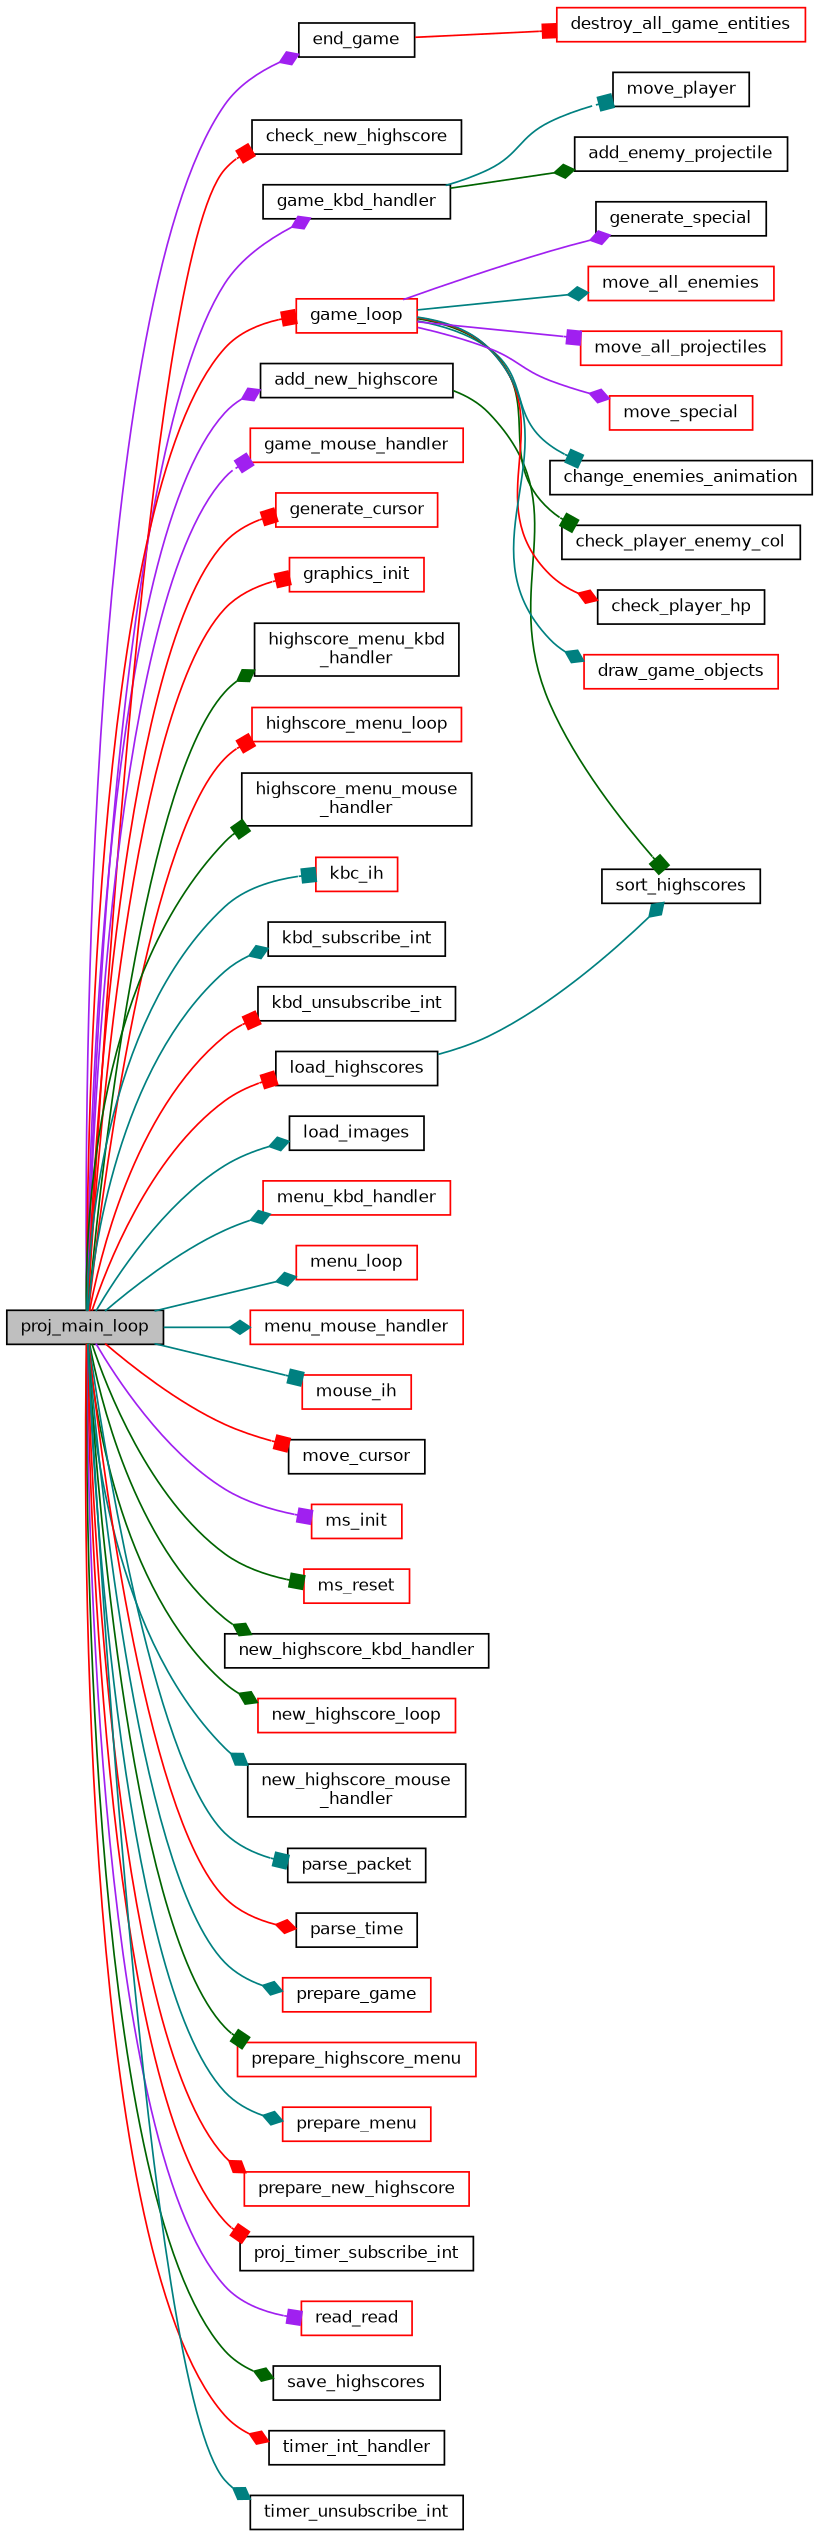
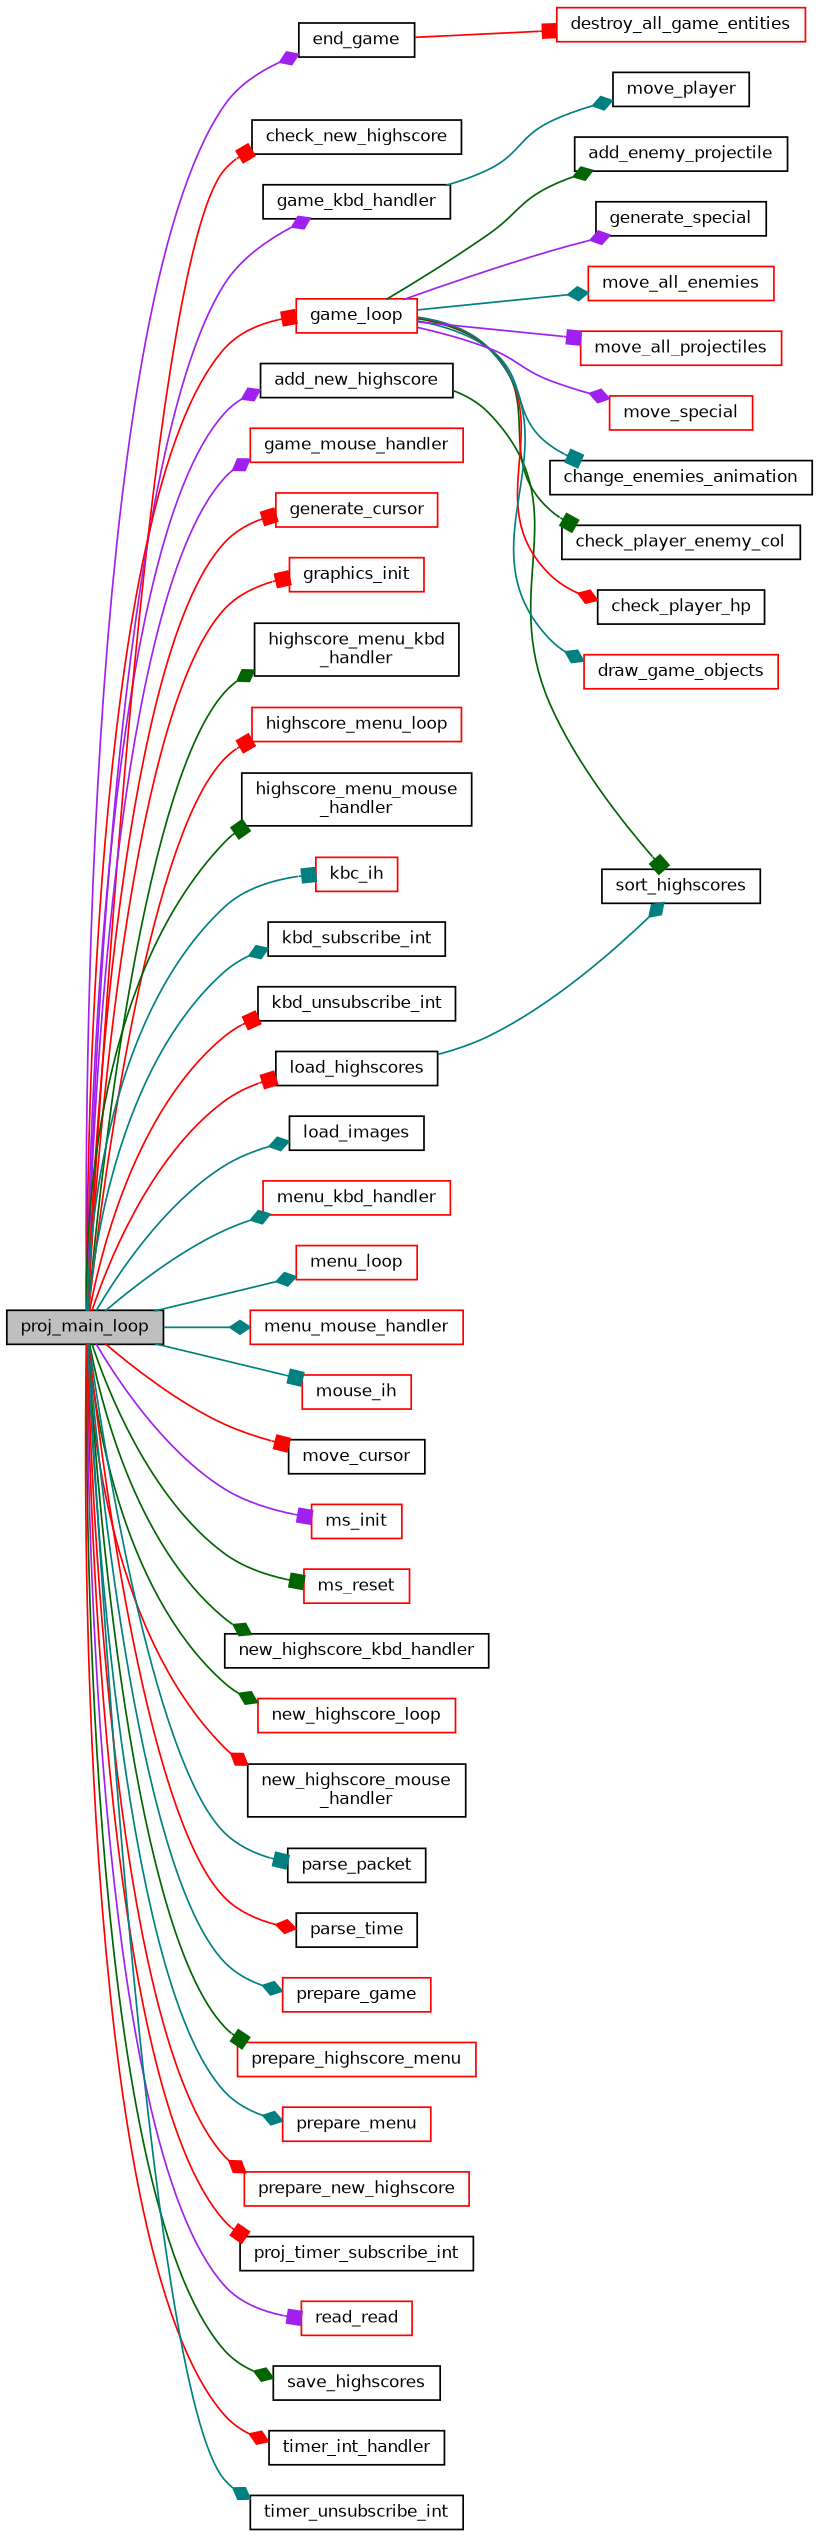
(519, 146) -> (519, 146)
(502, 180) -> (481, 239)
(142, 709) -> (142, 709)
(165, 1664) -> (165, 1664)
